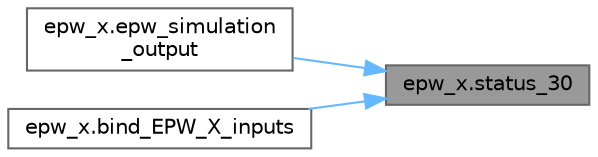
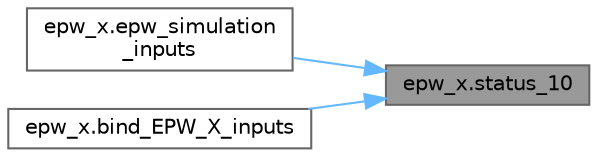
(160, 39) -> (160, 39)
(488, 85) -> (488, 85)
